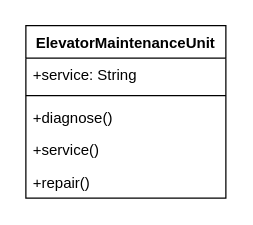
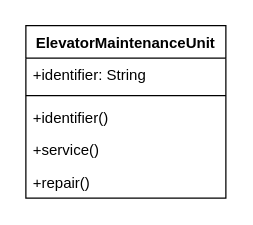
(92, 75) -> (101, 75)
(77, 118) -> (81, 118)
